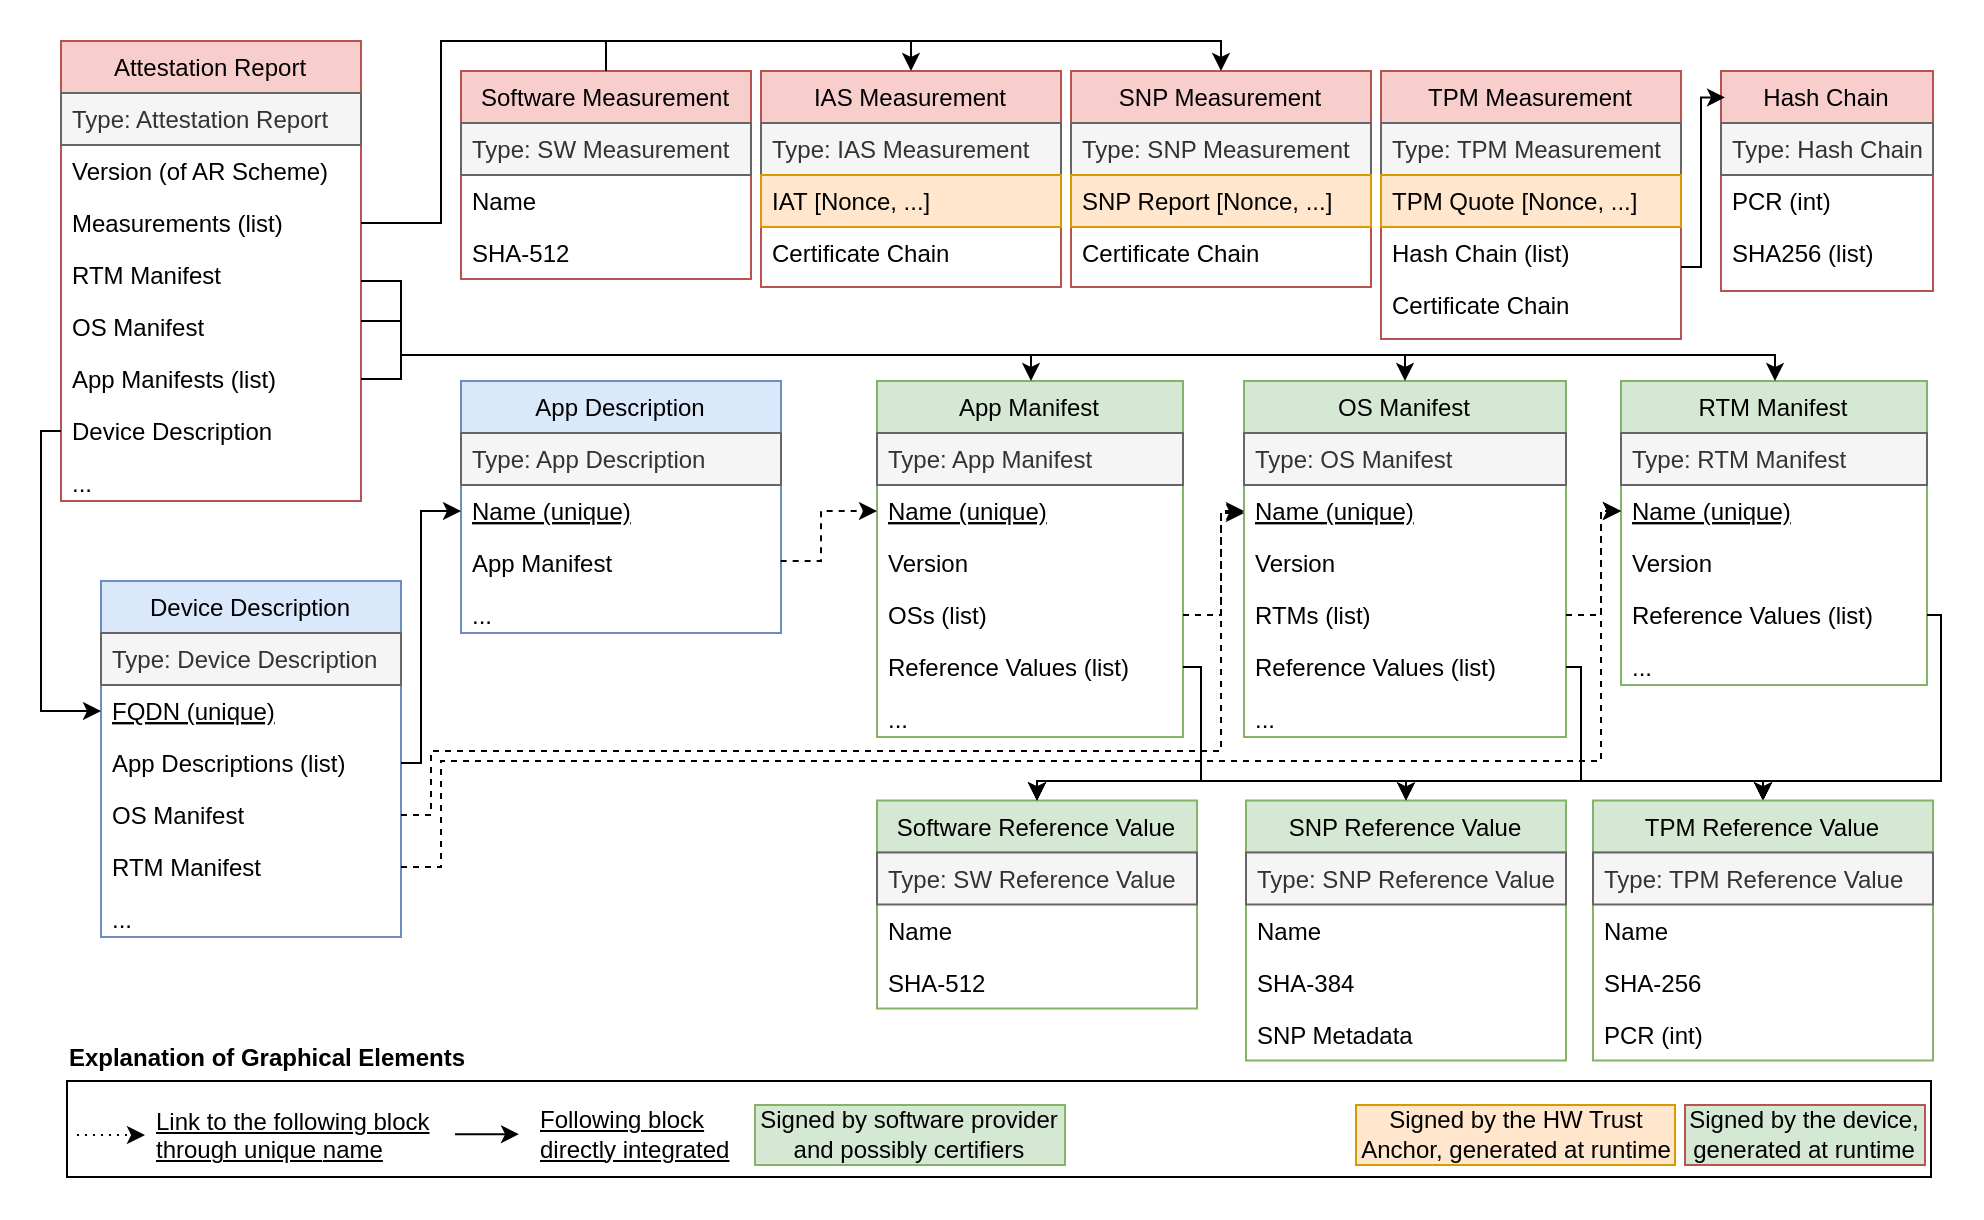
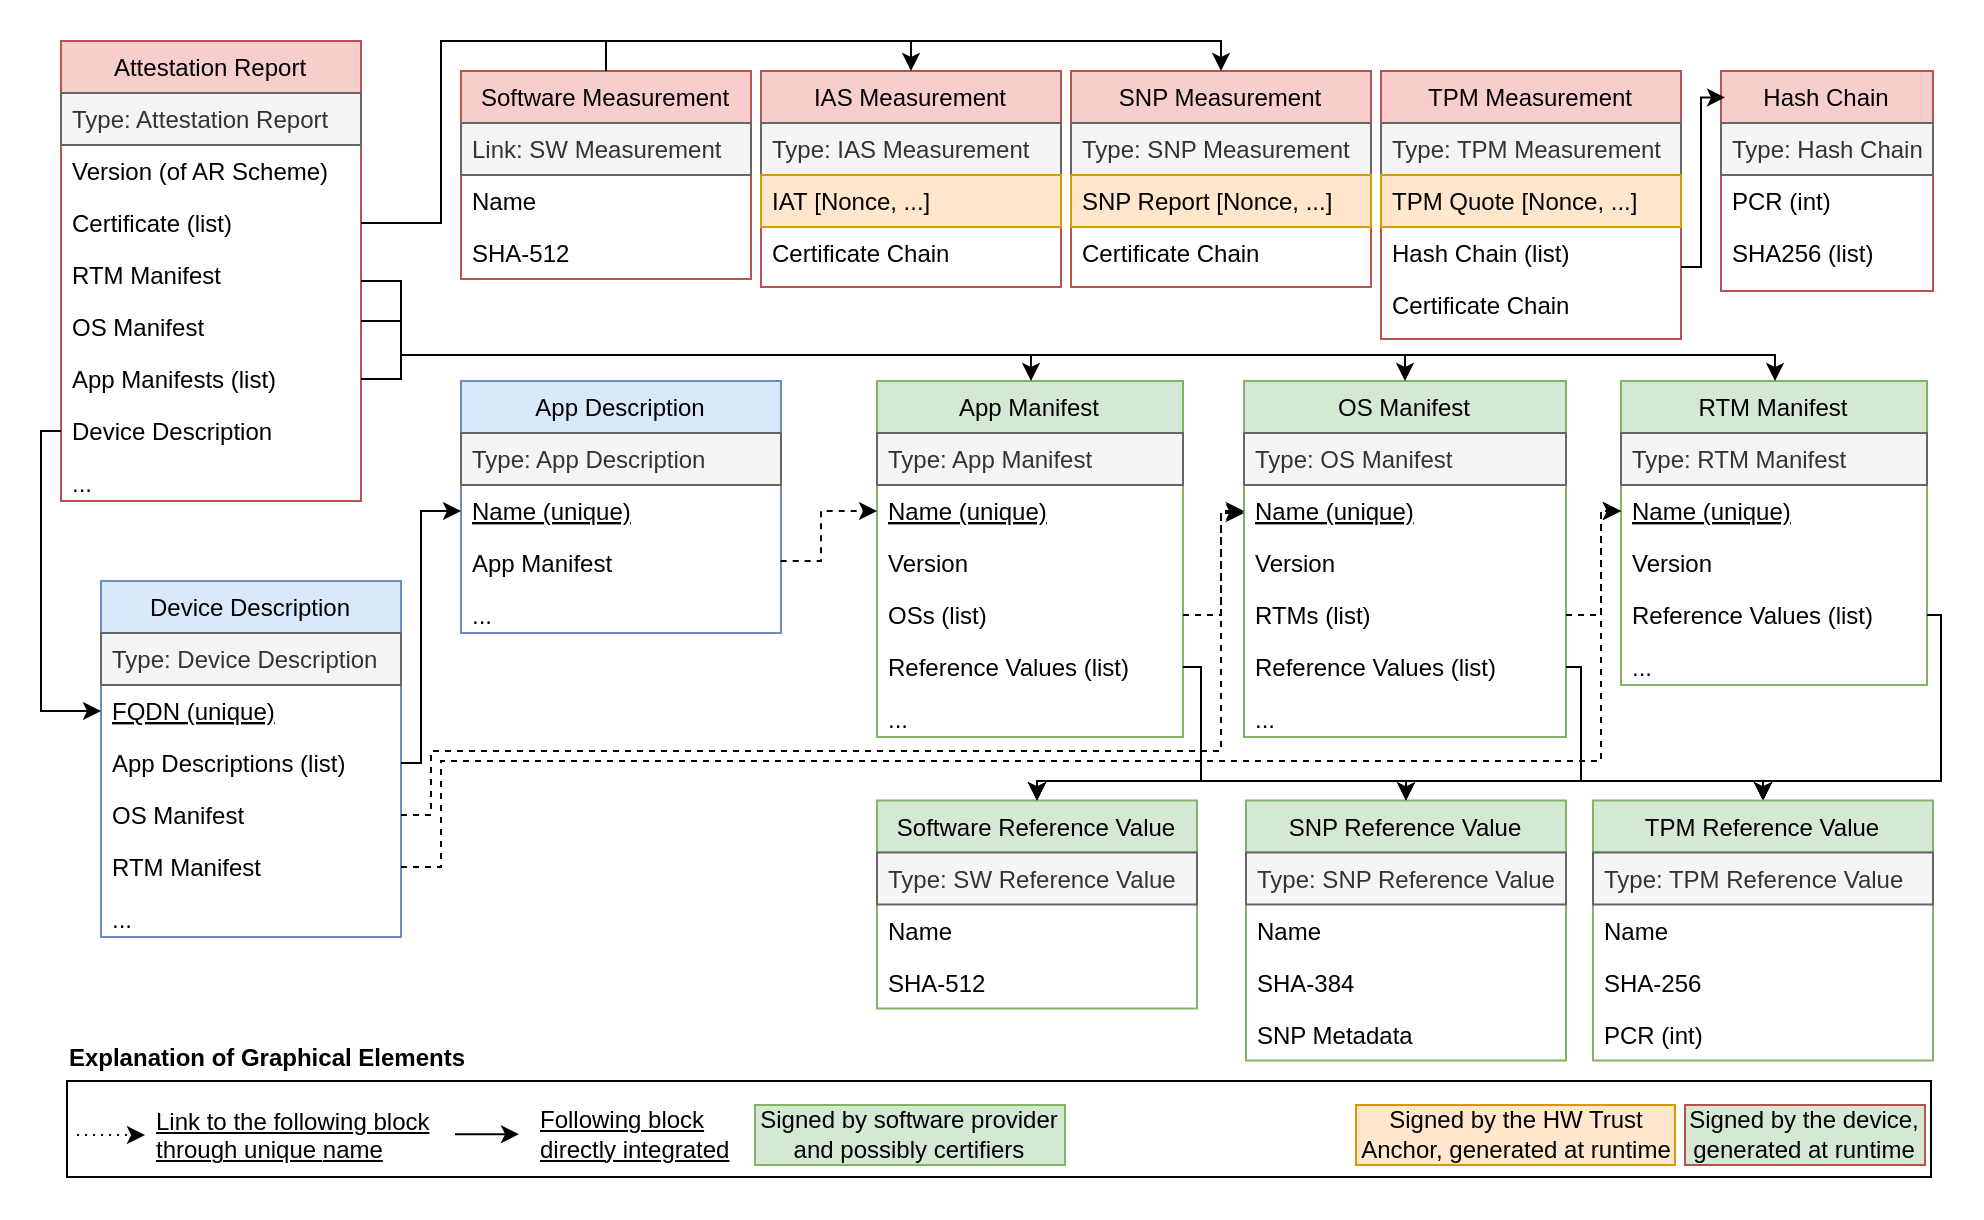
(597, 150) -> (594, 150)
(190, 224) -> (177, 224)
